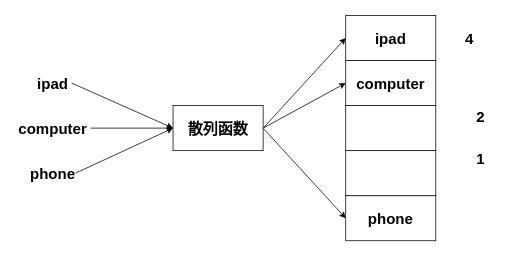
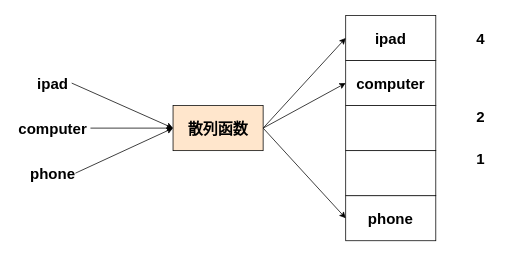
(469, 38) -> (480, 38)
(218, 128) -> (218, 128)
